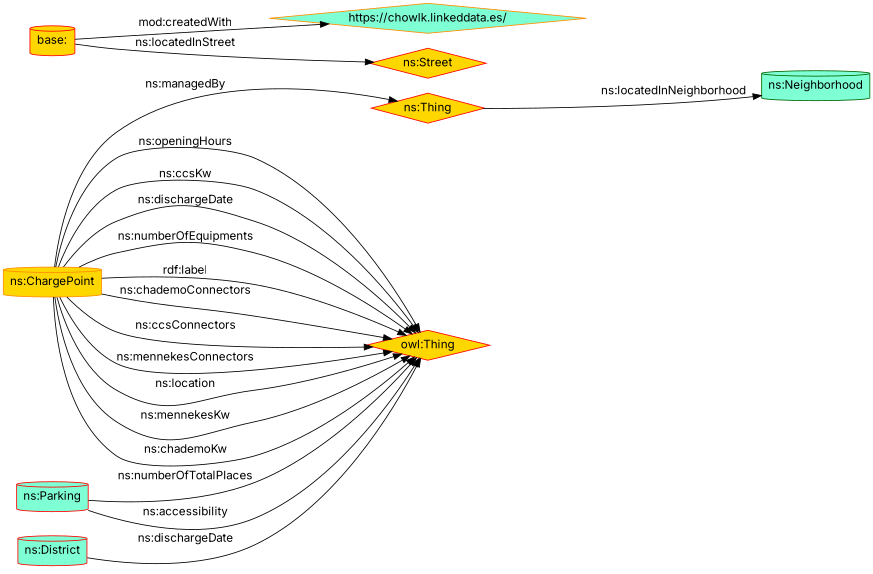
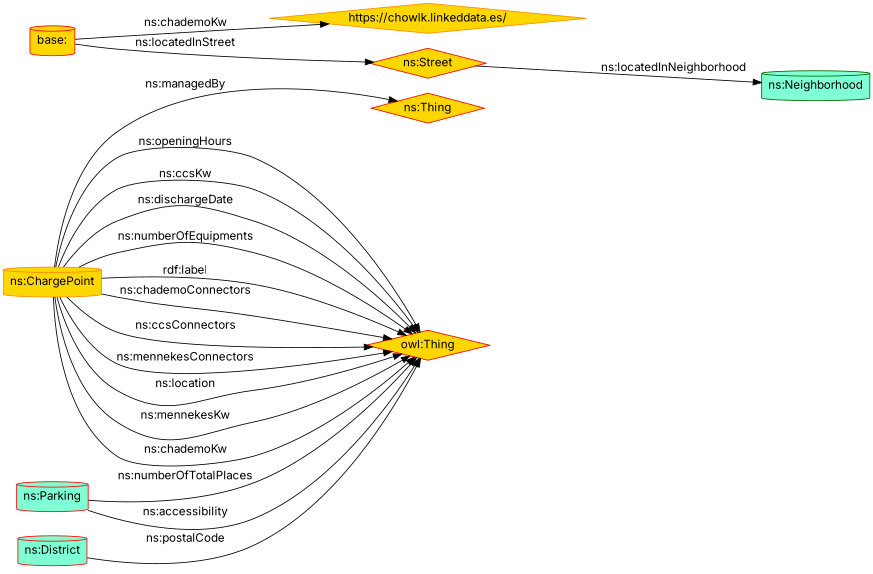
(428, 18) -> (428, 18)
(186, 23) -> (186, 23)
(618, 106) -> (614, 74)
(186, 539) -> (186, 539)
